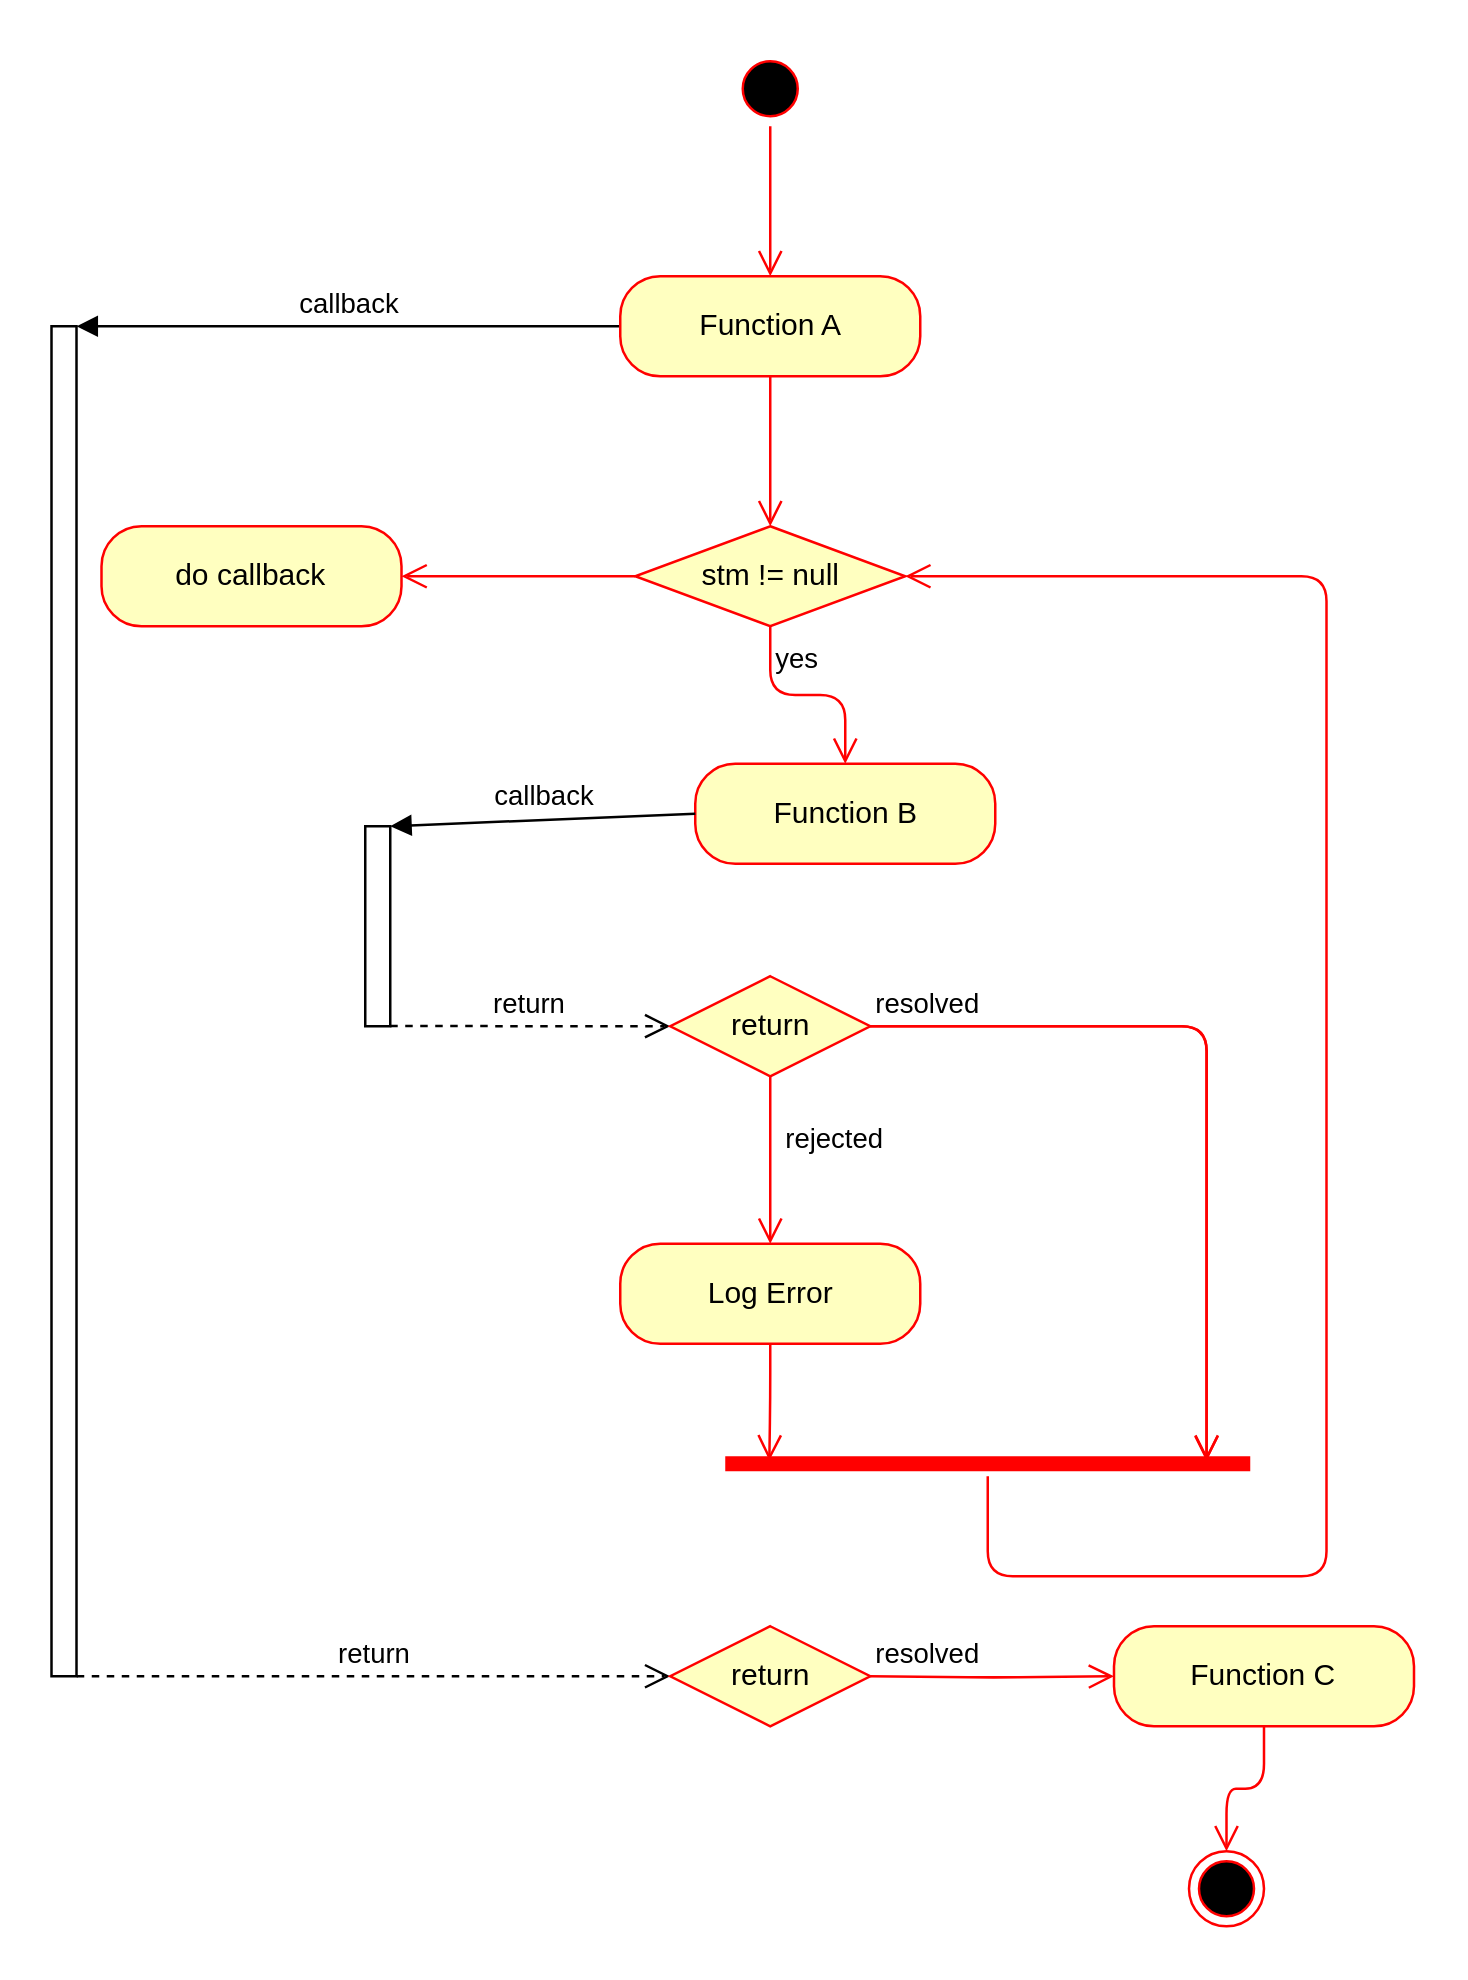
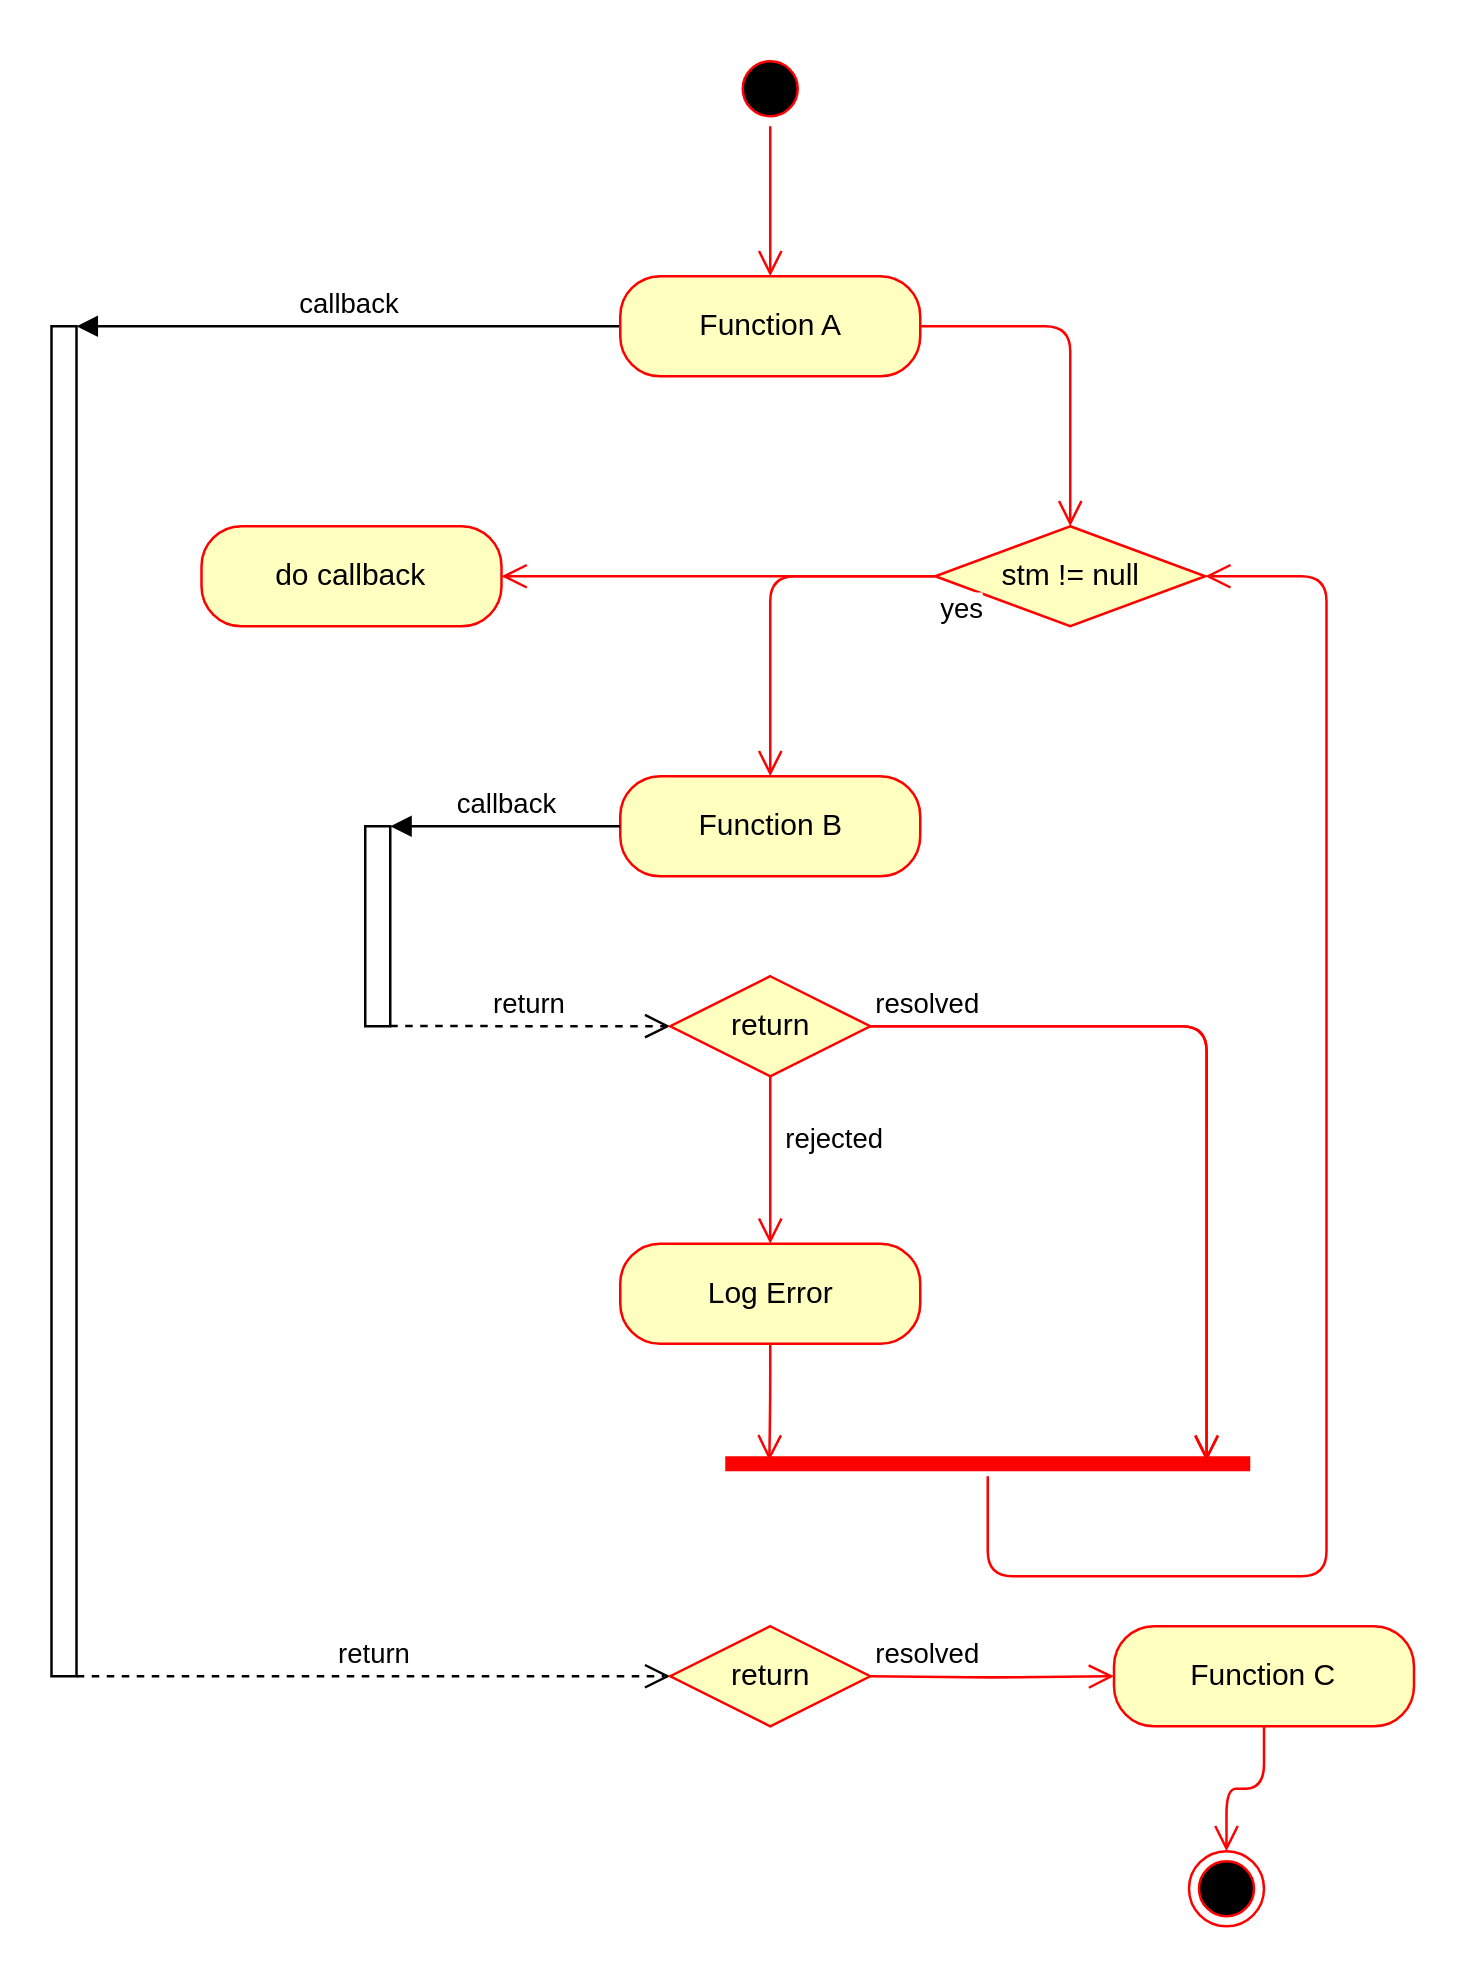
(251, 576) -> (351, 576)
(770, 576) -> (1070, 576)
(845, 814) -> (770, 826)
